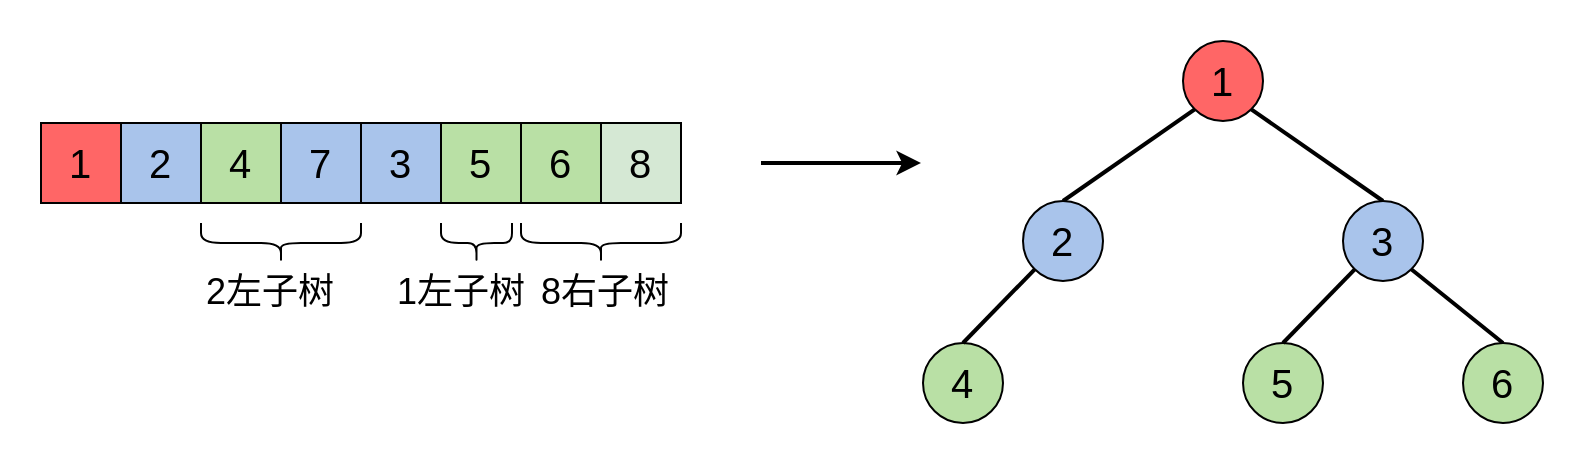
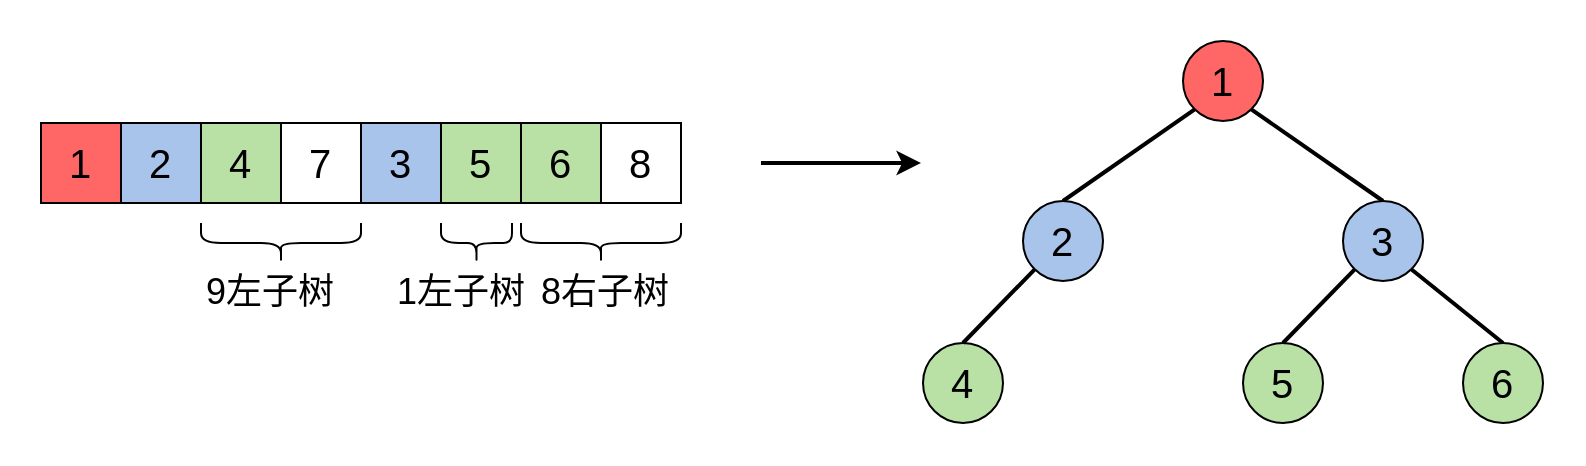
(321, 163) -> (321, 163)
(641, 163) -> (641, 163)
(271, 293) -> (271, 293)
